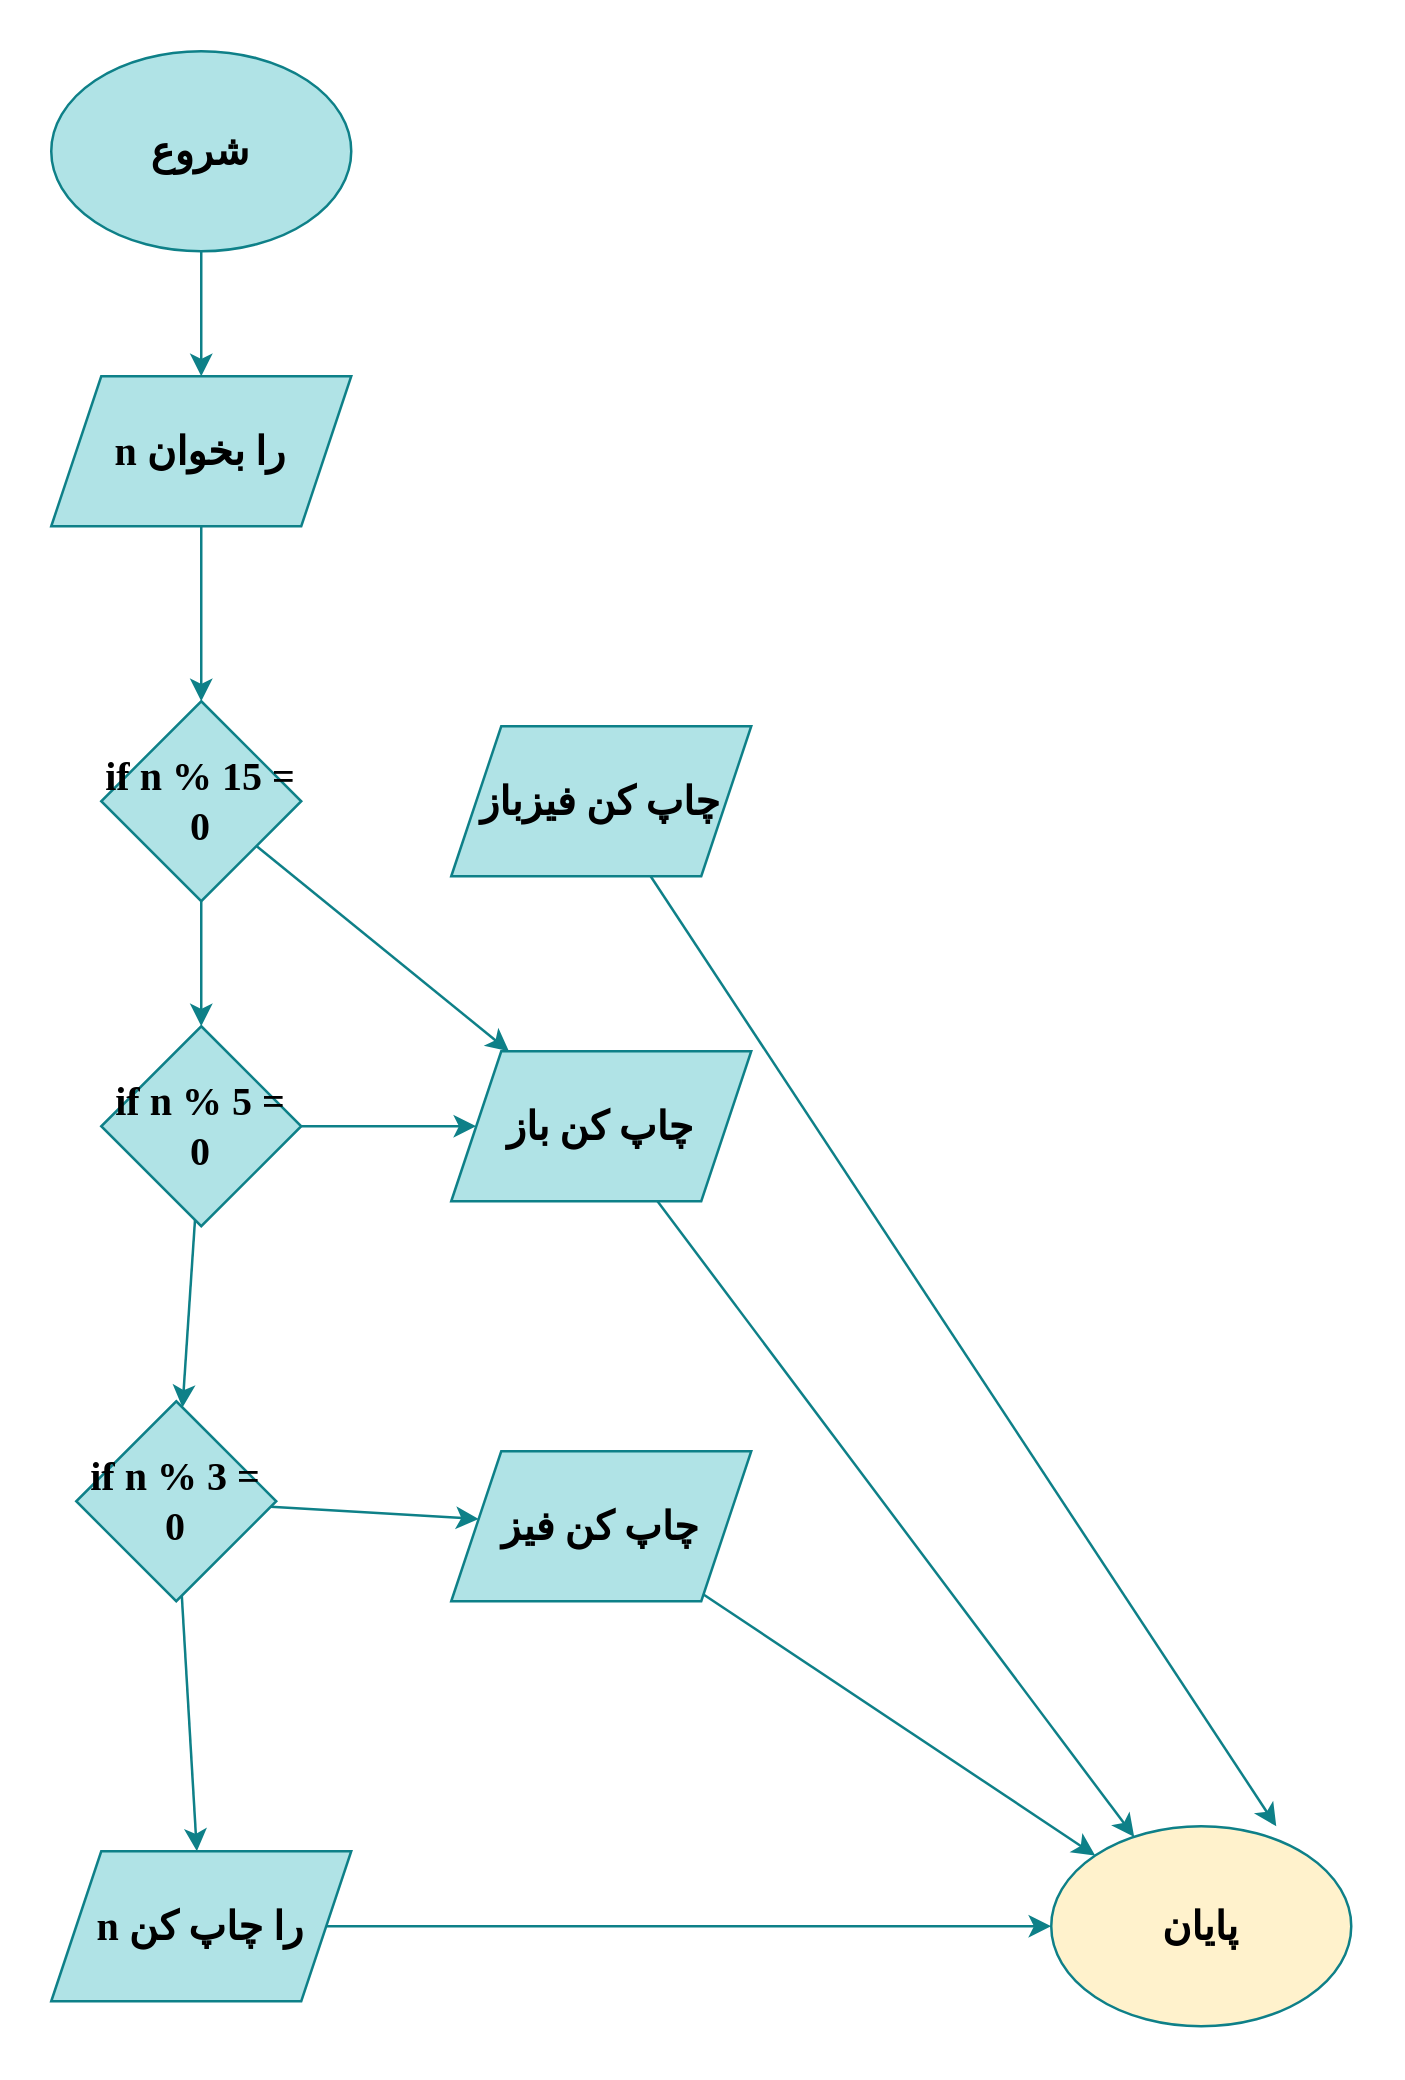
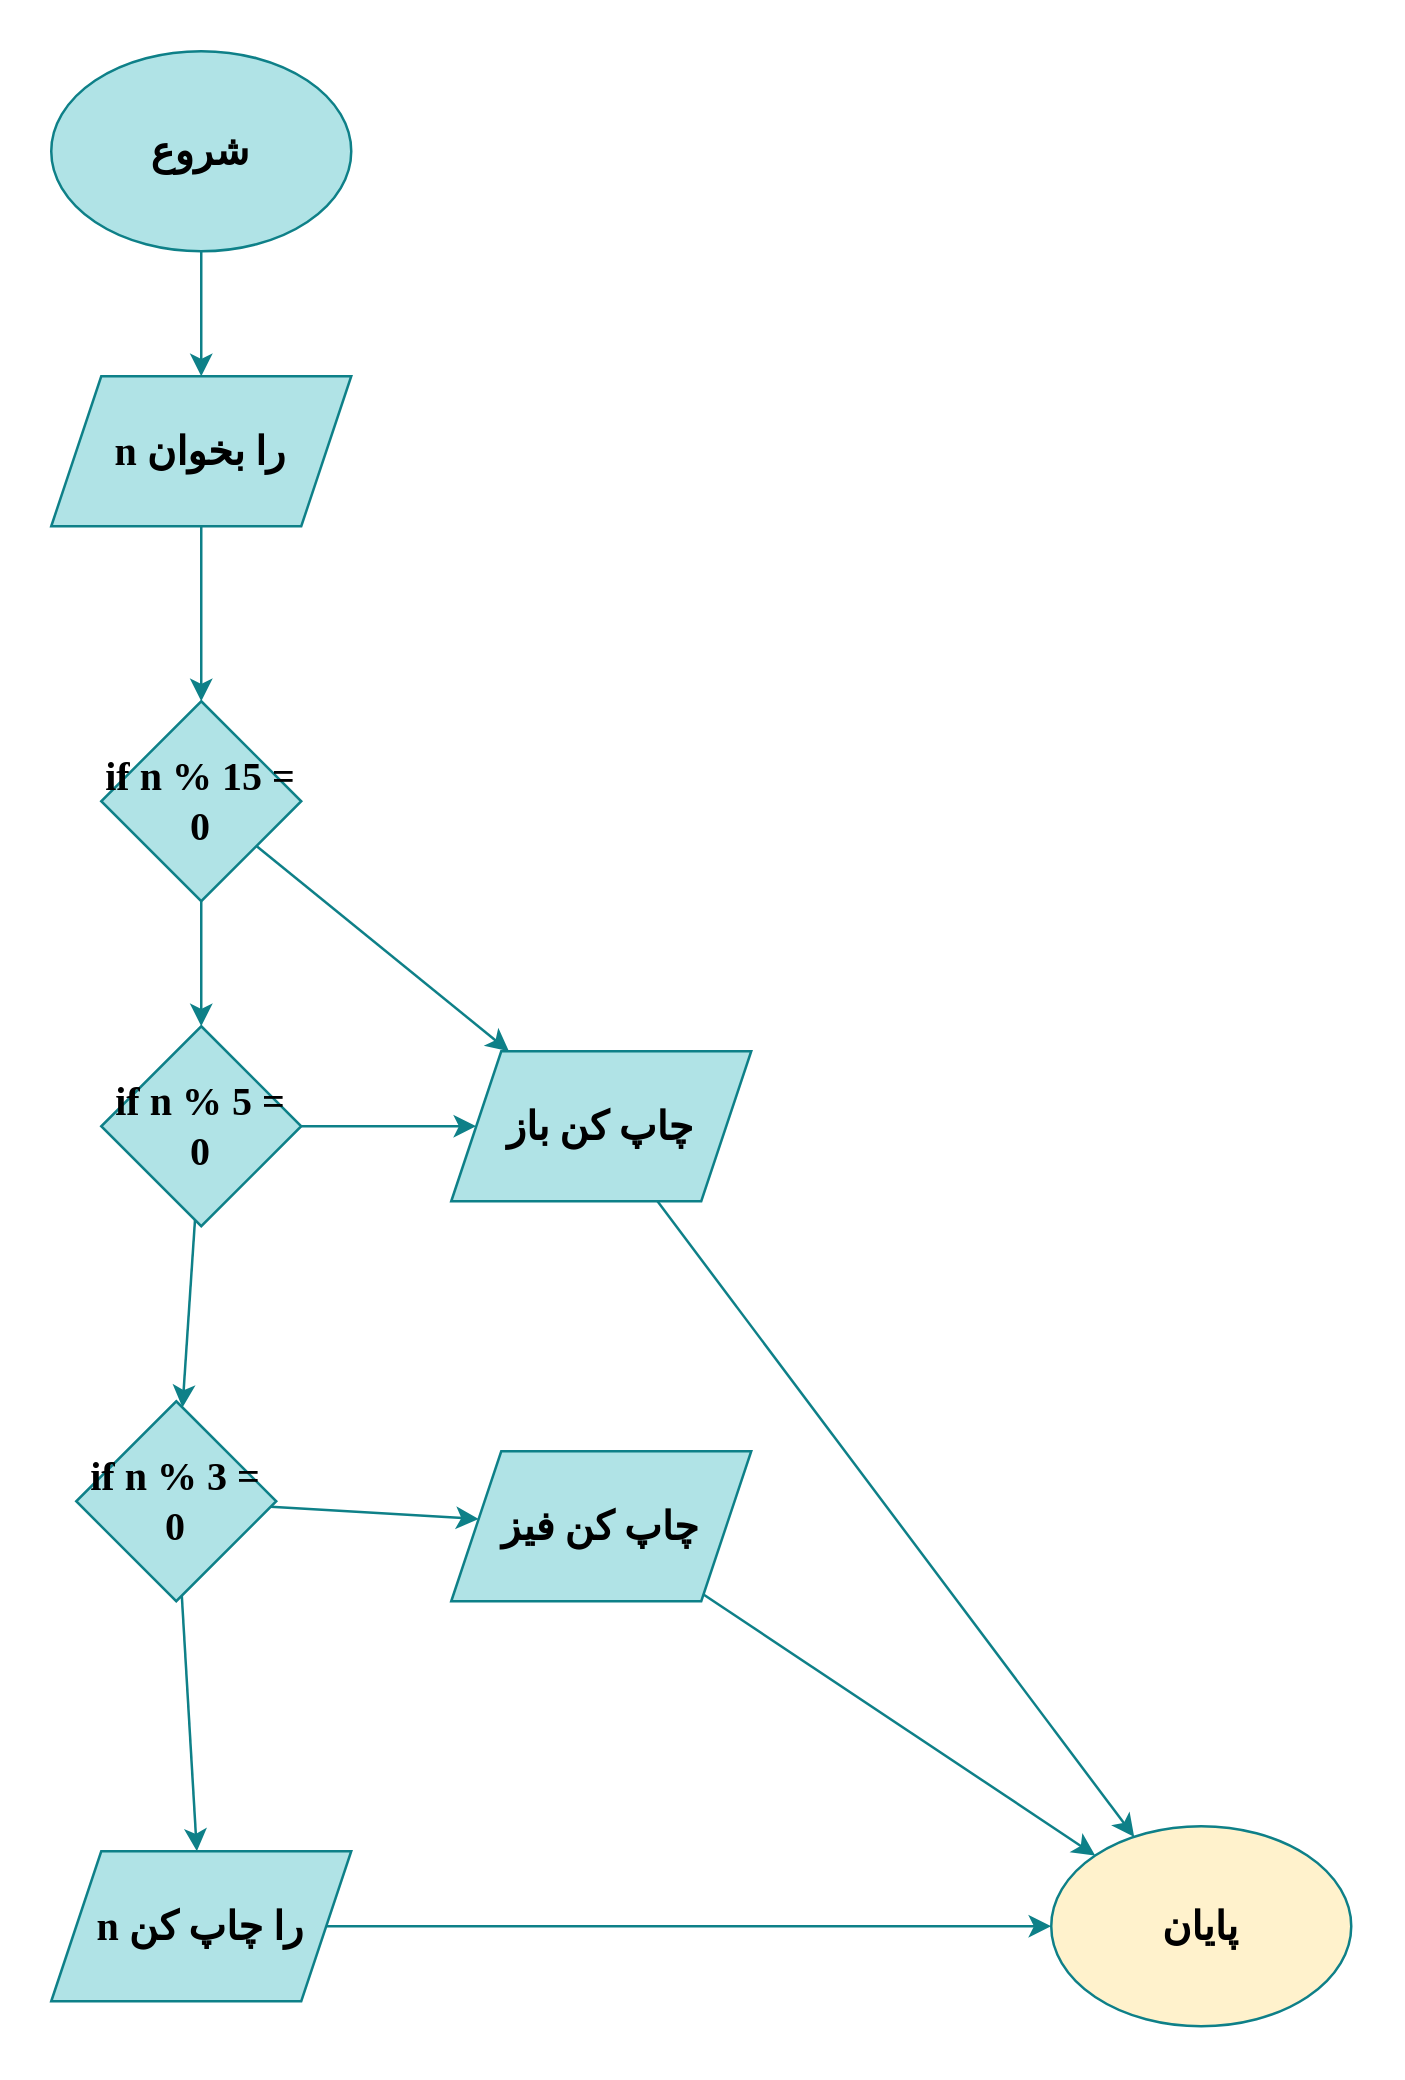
(601, 801) -> none
(959, 1344) -> none
